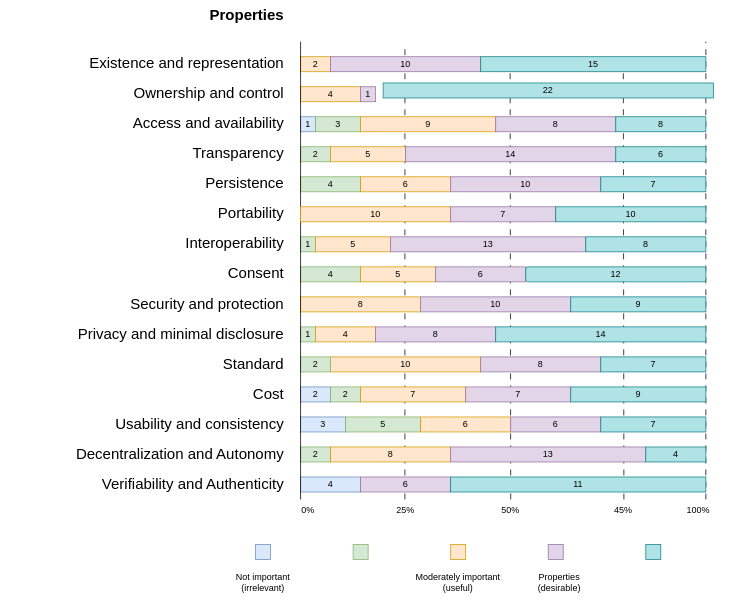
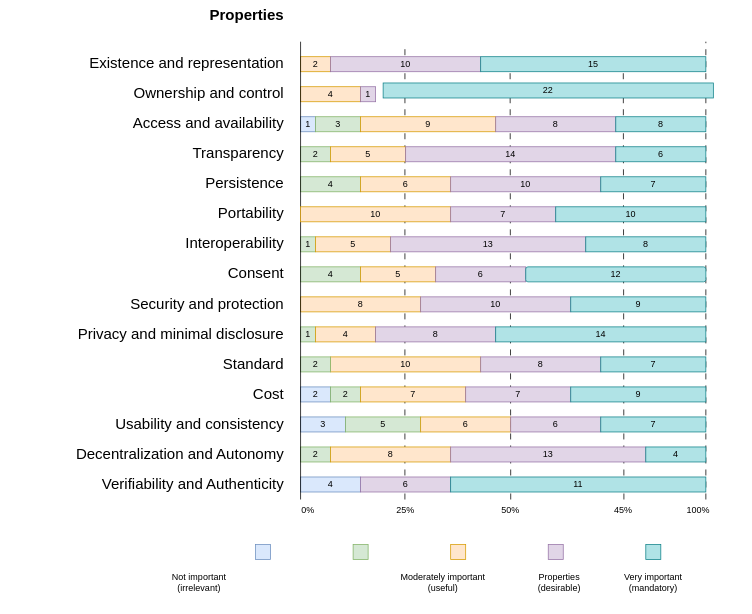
(263, 582) -> (199, 582)
(458, 582) -> (443, 582)
none -> (653, 582)
